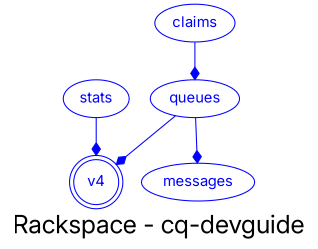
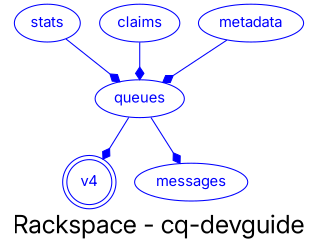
none -> (251, 23)
(96, 130) -> (88, 56)
